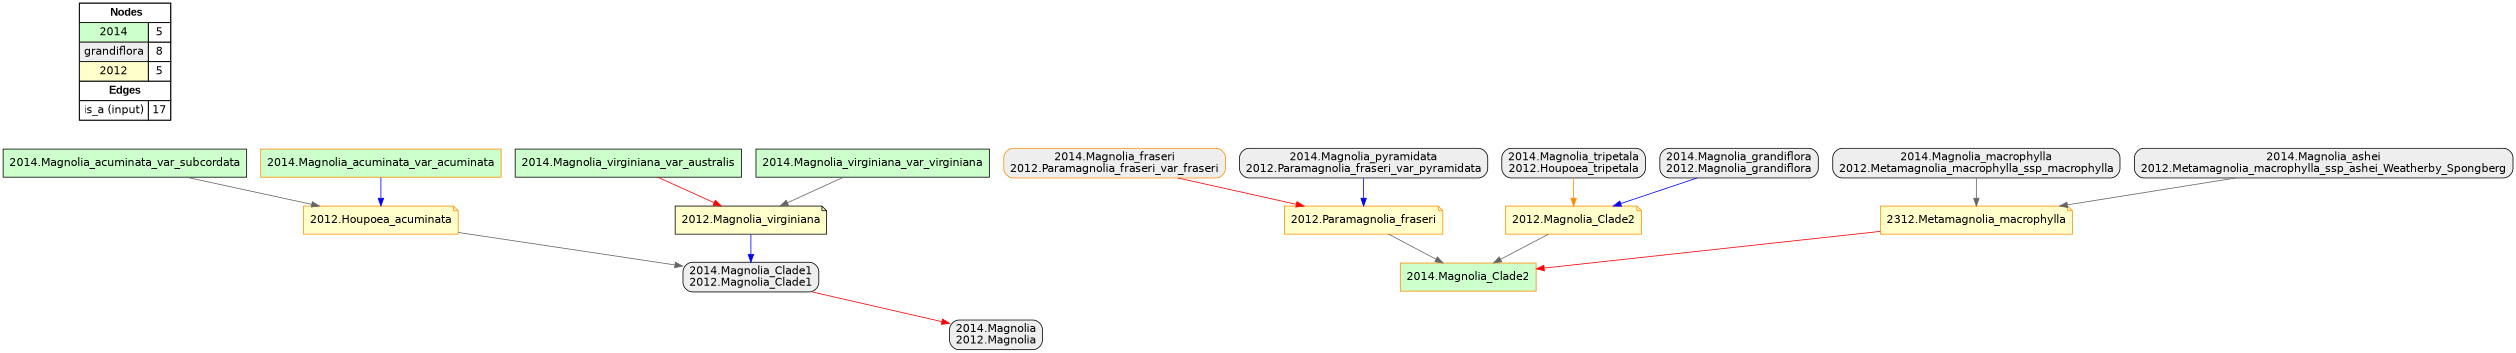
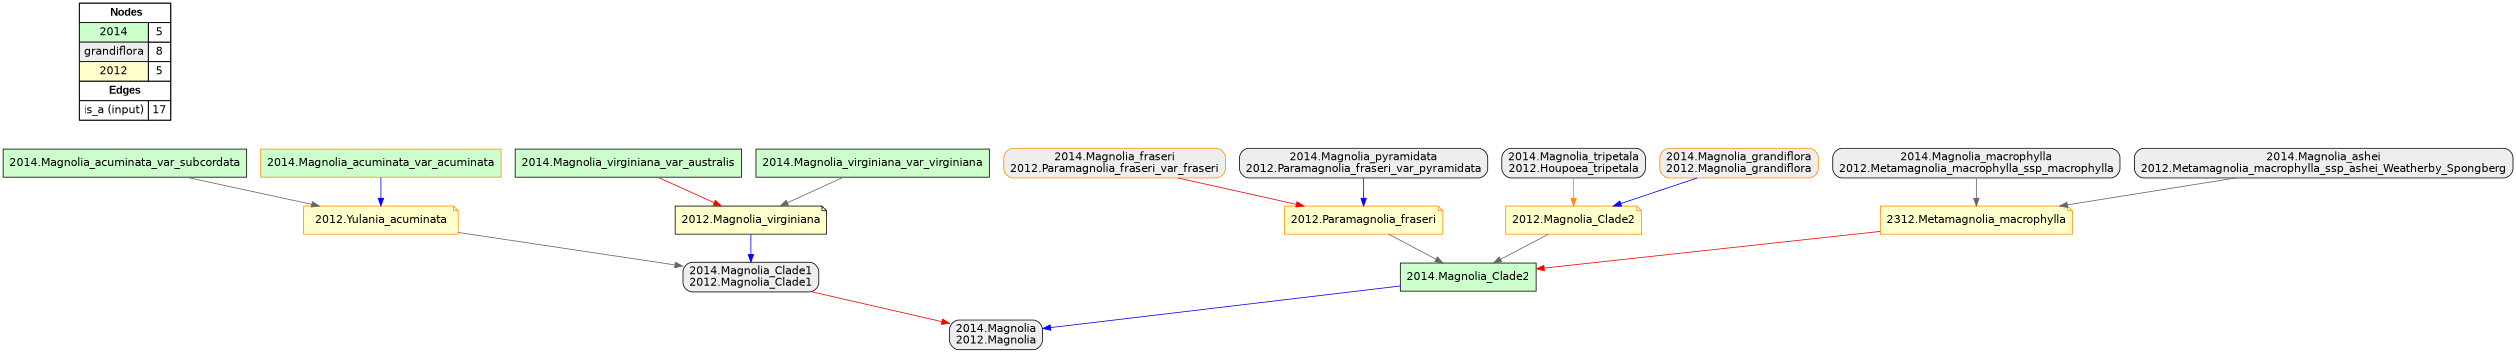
(1739, 163) -> (1739, 163)
(381, 220) -> (381, 220)
(1468, 277) -> (1468, 277)
none -> (1225, 307)
